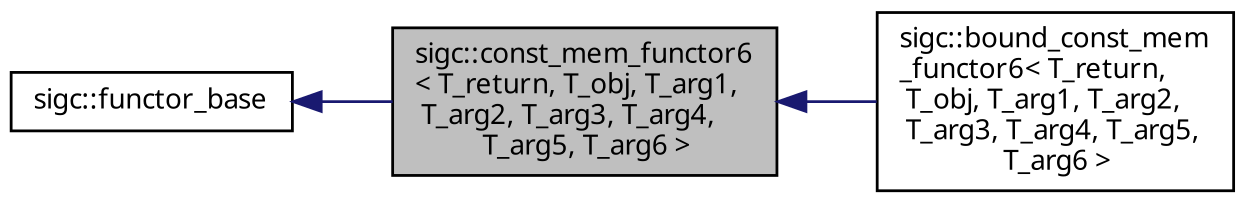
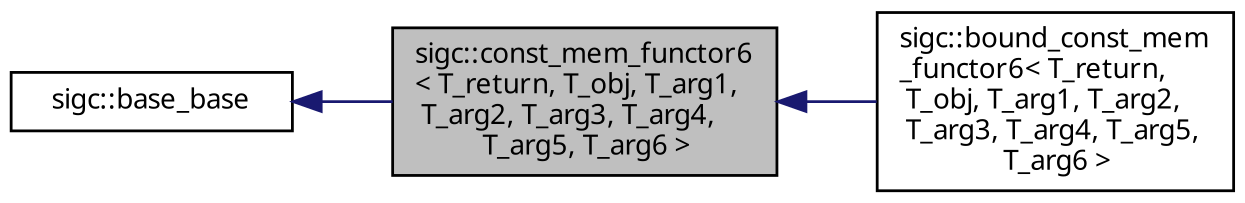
(152, 102) -> (152, 102)
